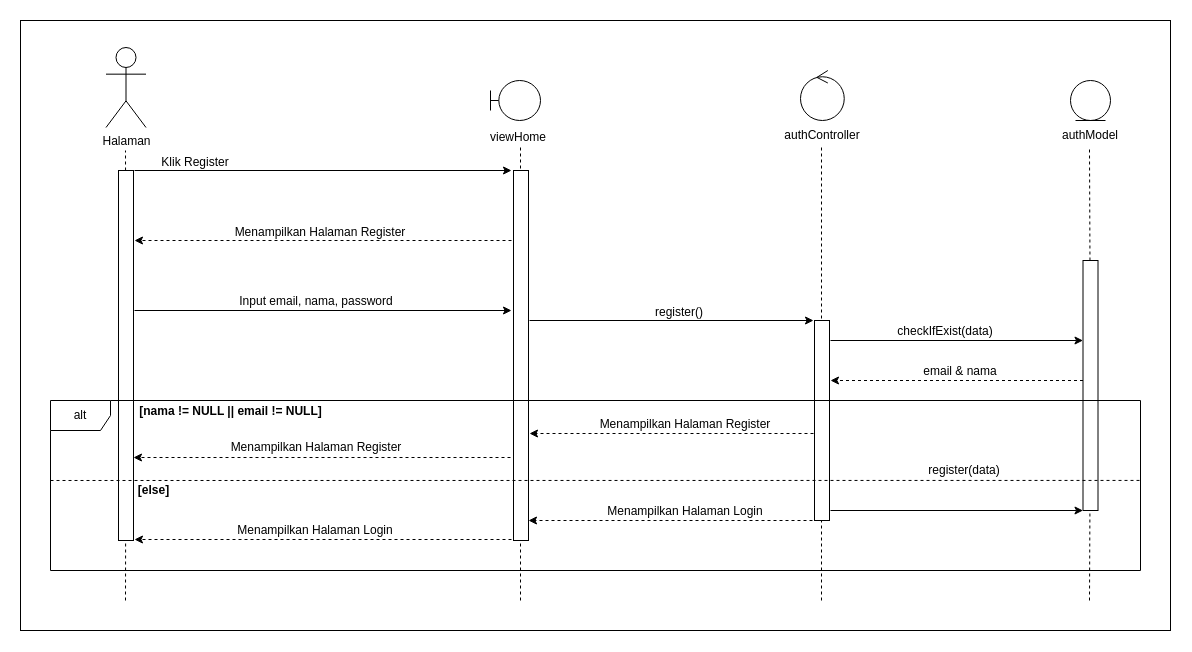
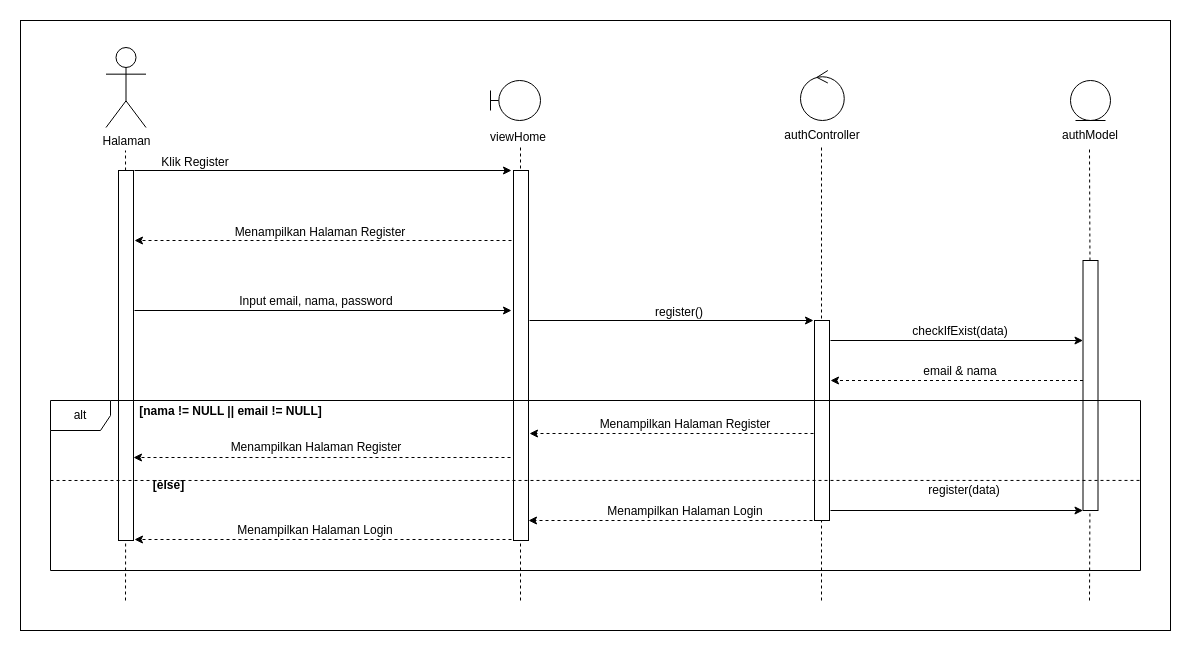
(946, 332) -> (961, 332)
(965, 471) -> (965, 491)
(154, 491) -> (169, 486)
